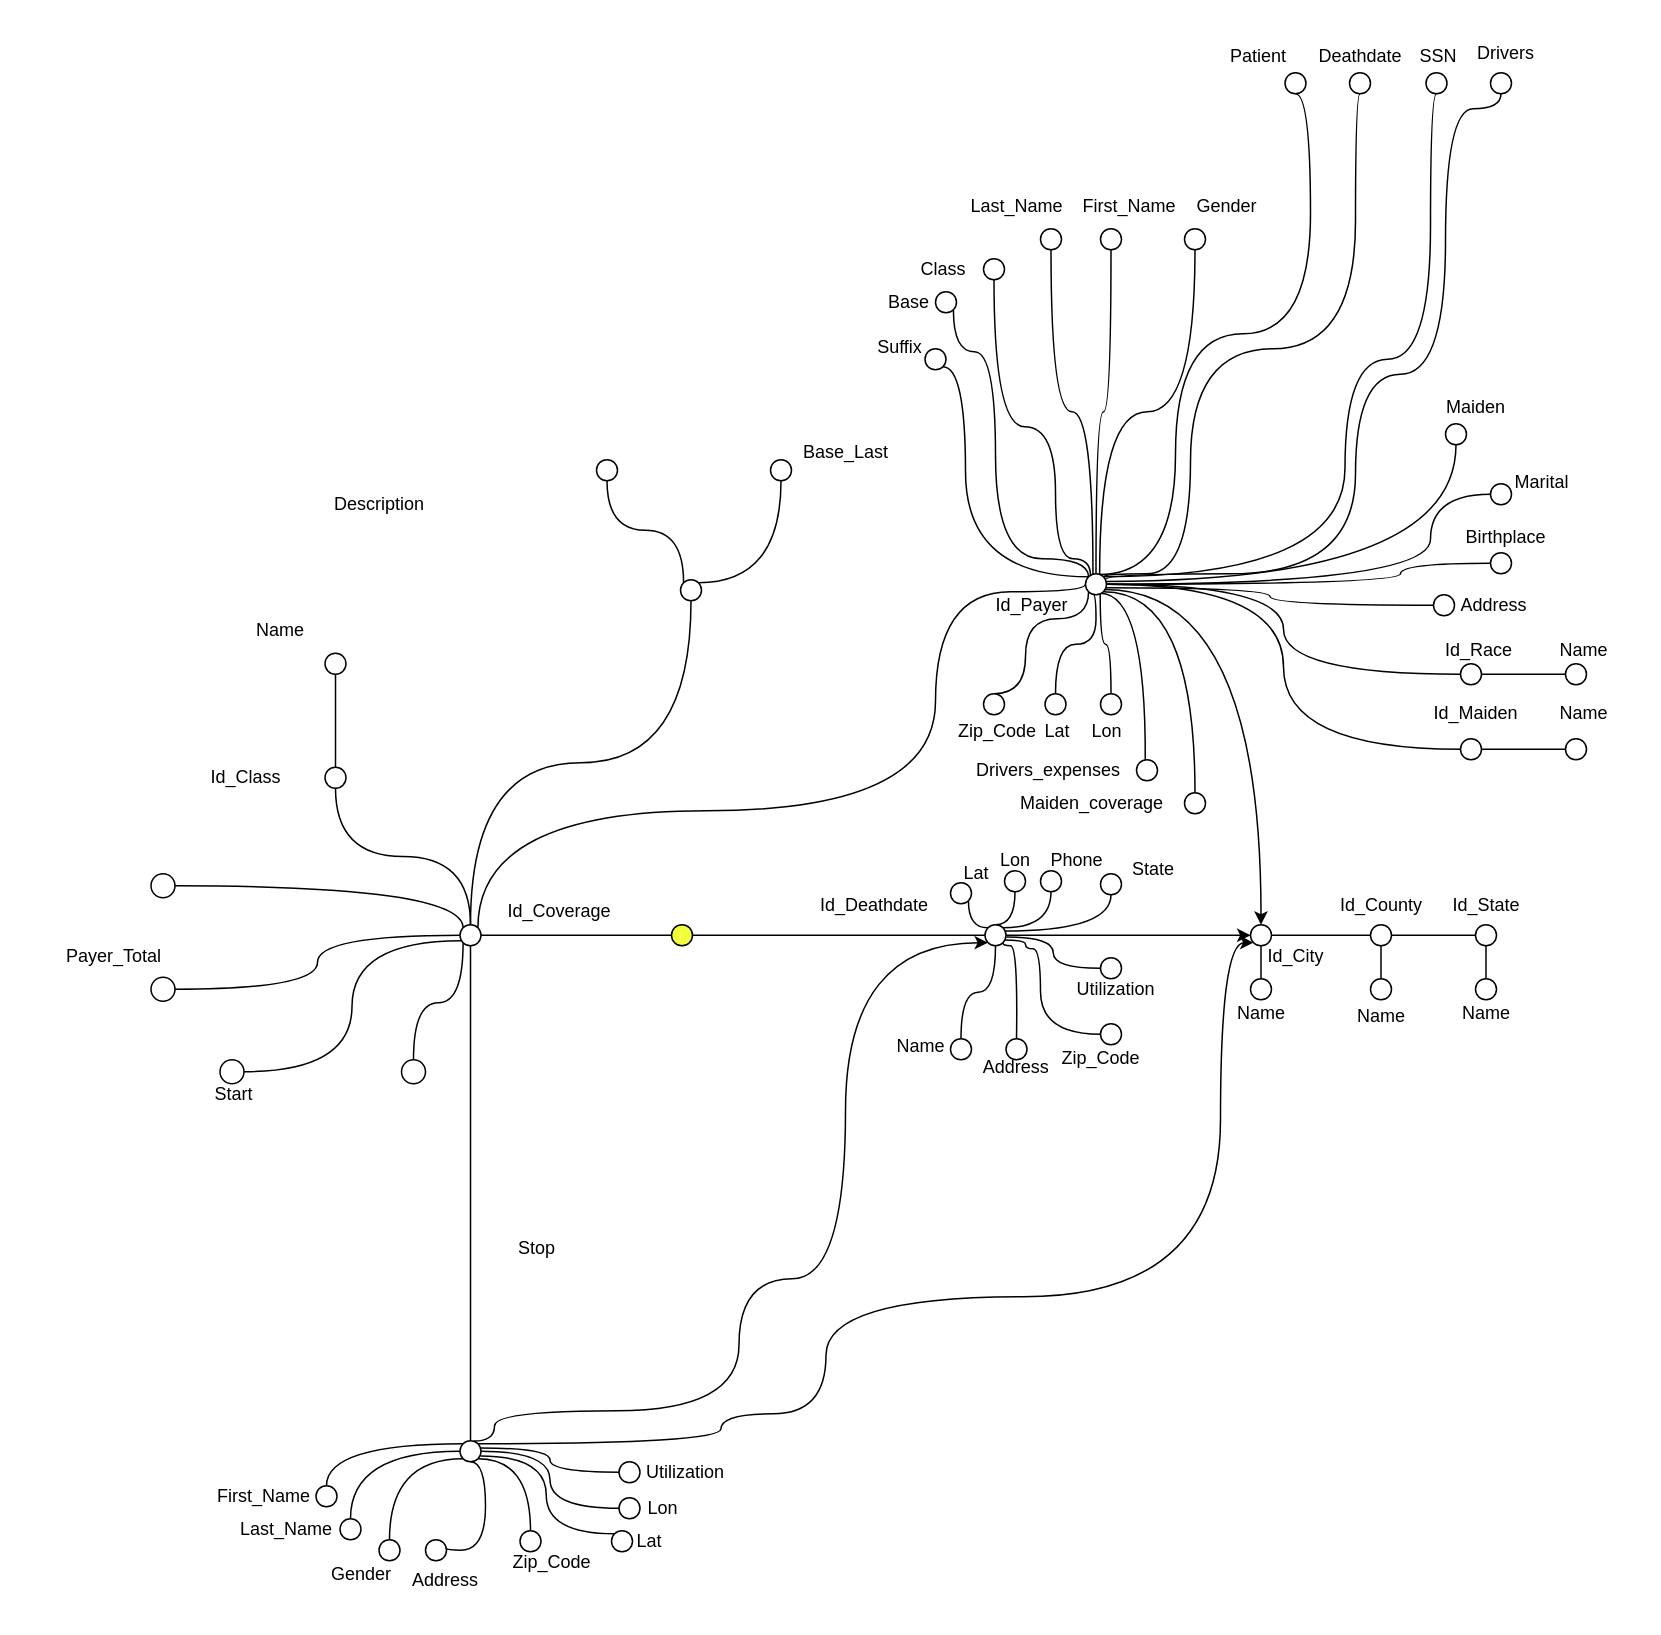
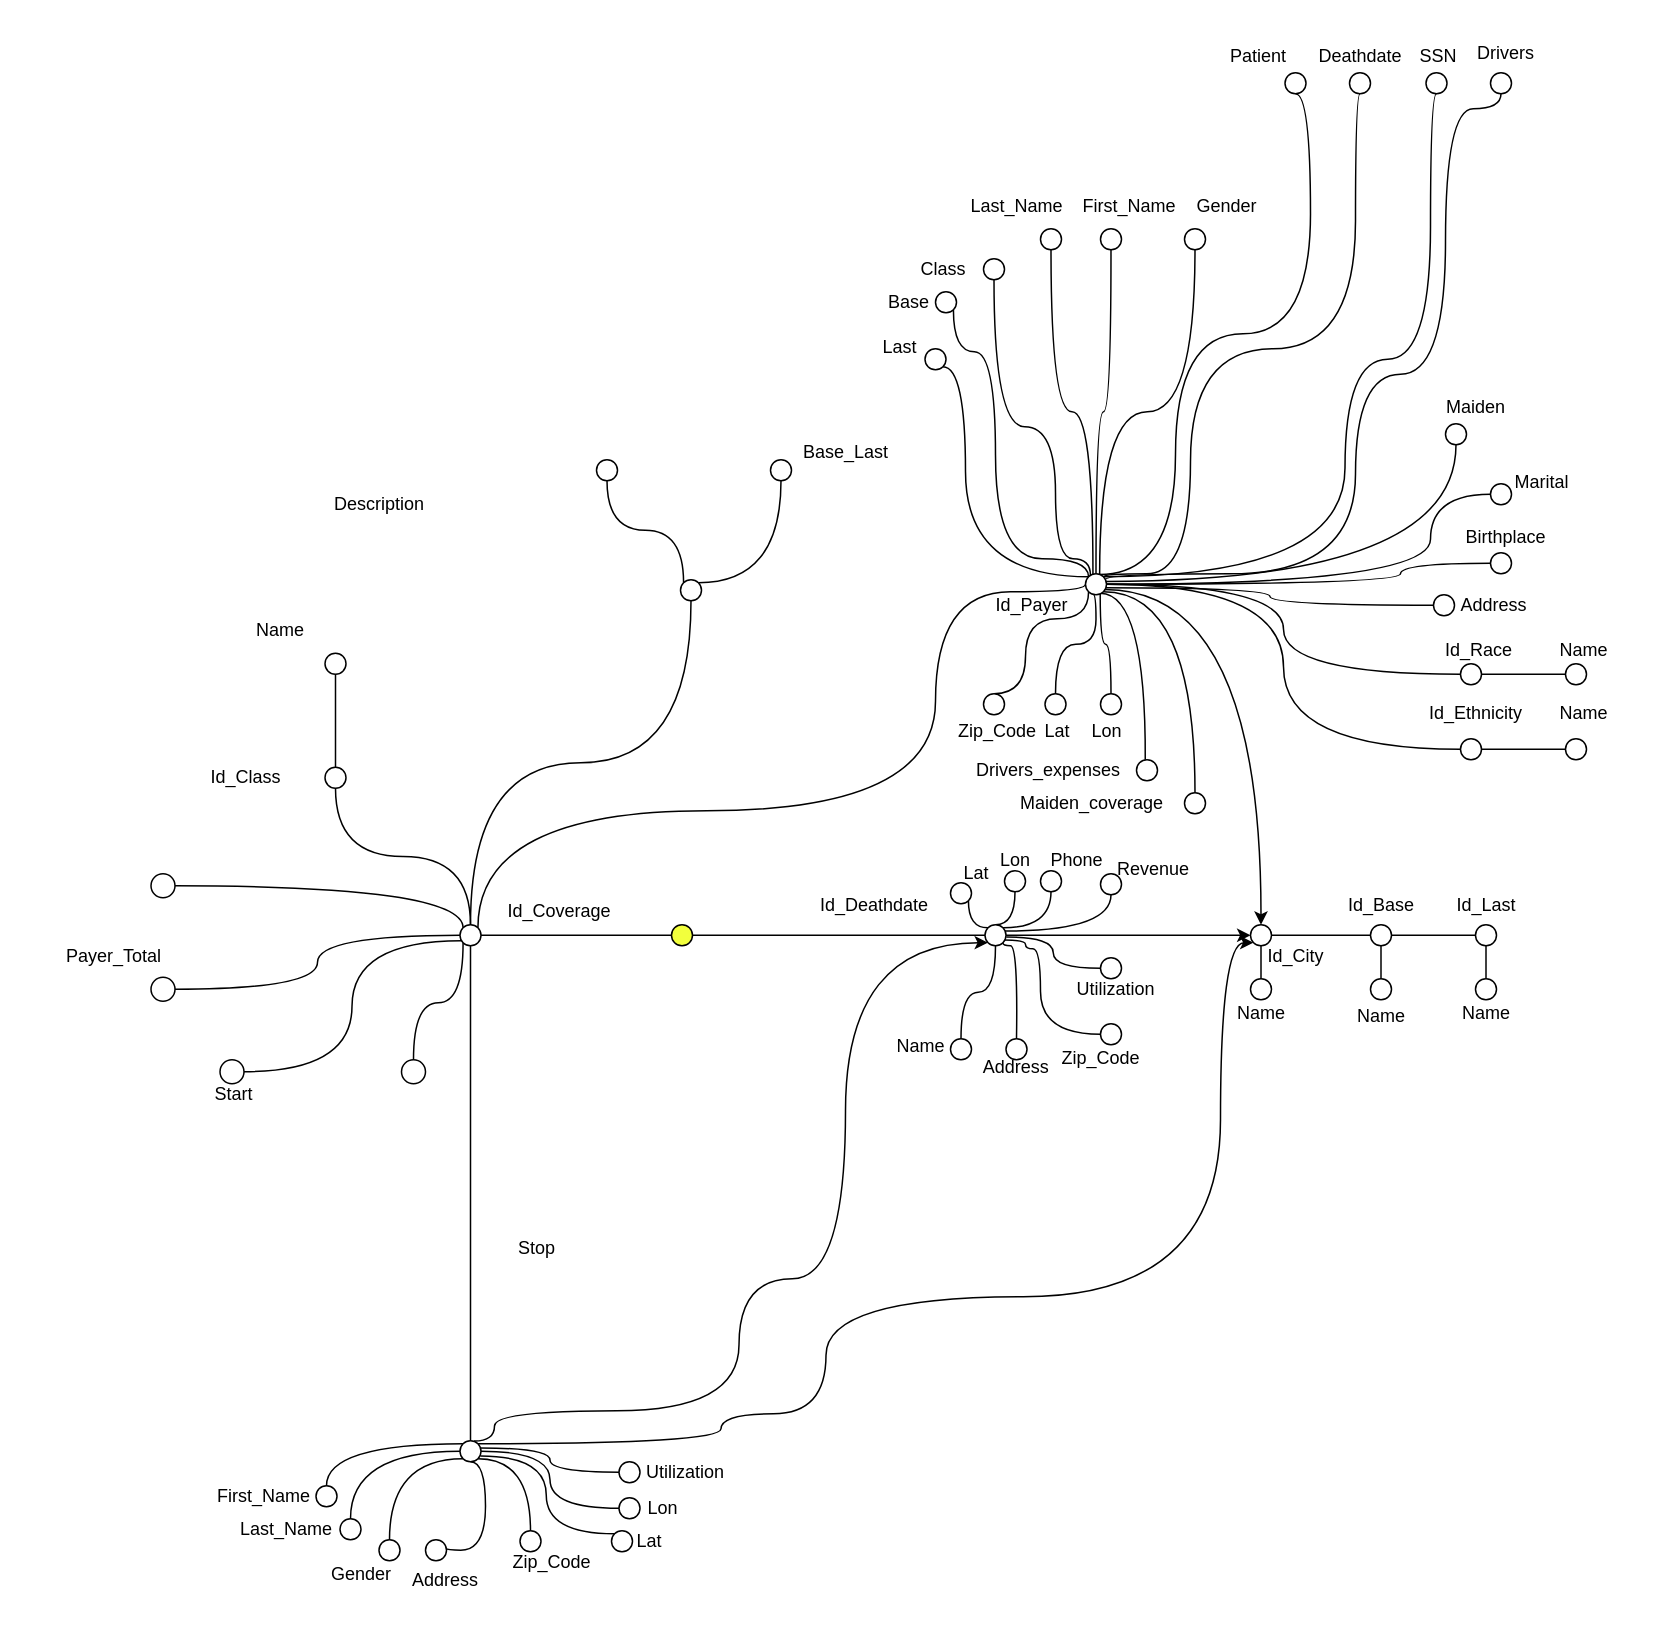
(900, 347) -> (900, 347)
(1476, 713) -> (1476, 713)
(1154, 869) -> (1154, 869)
(1382, 905) -> (1382, 905)
(1487, 905) -> (1487, 905)
